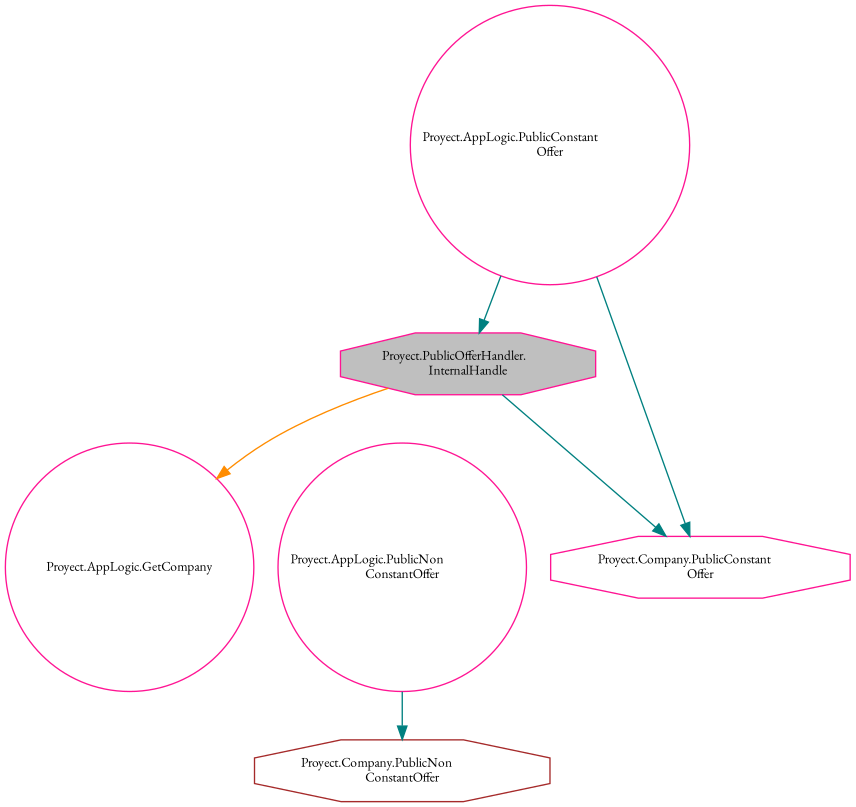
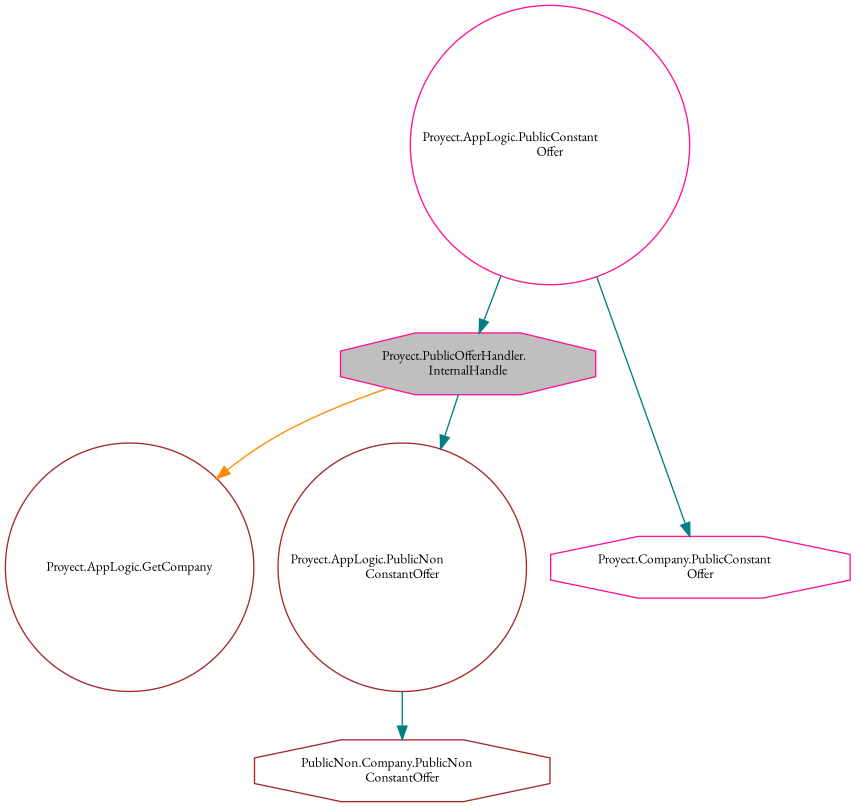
(579, 461) -> (452, 415)
(130, 567) -> (130, 567)
(402, 567) -> (402, 567)
(402, 771) -> (402, 771)
